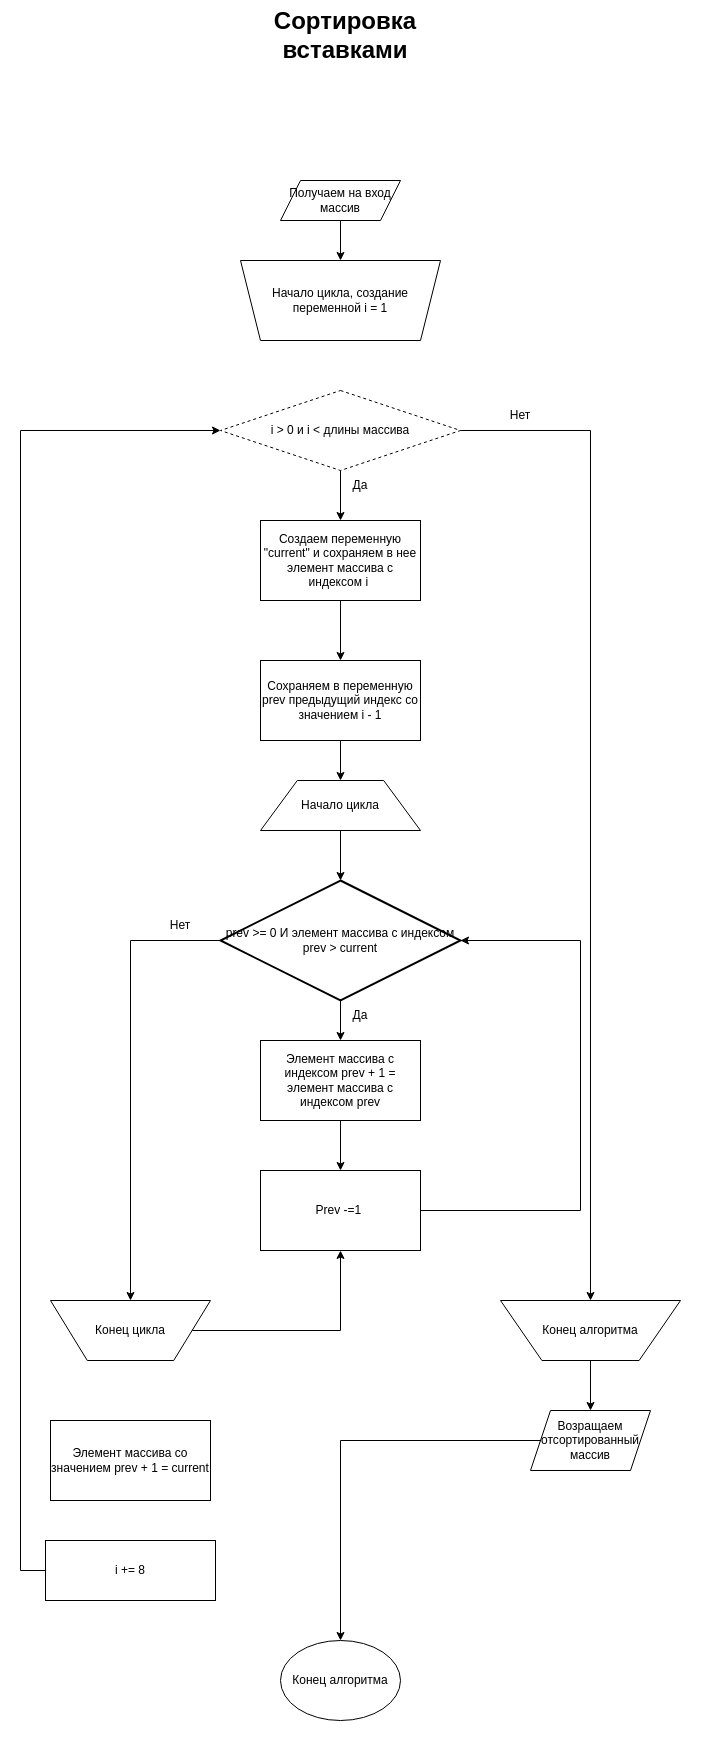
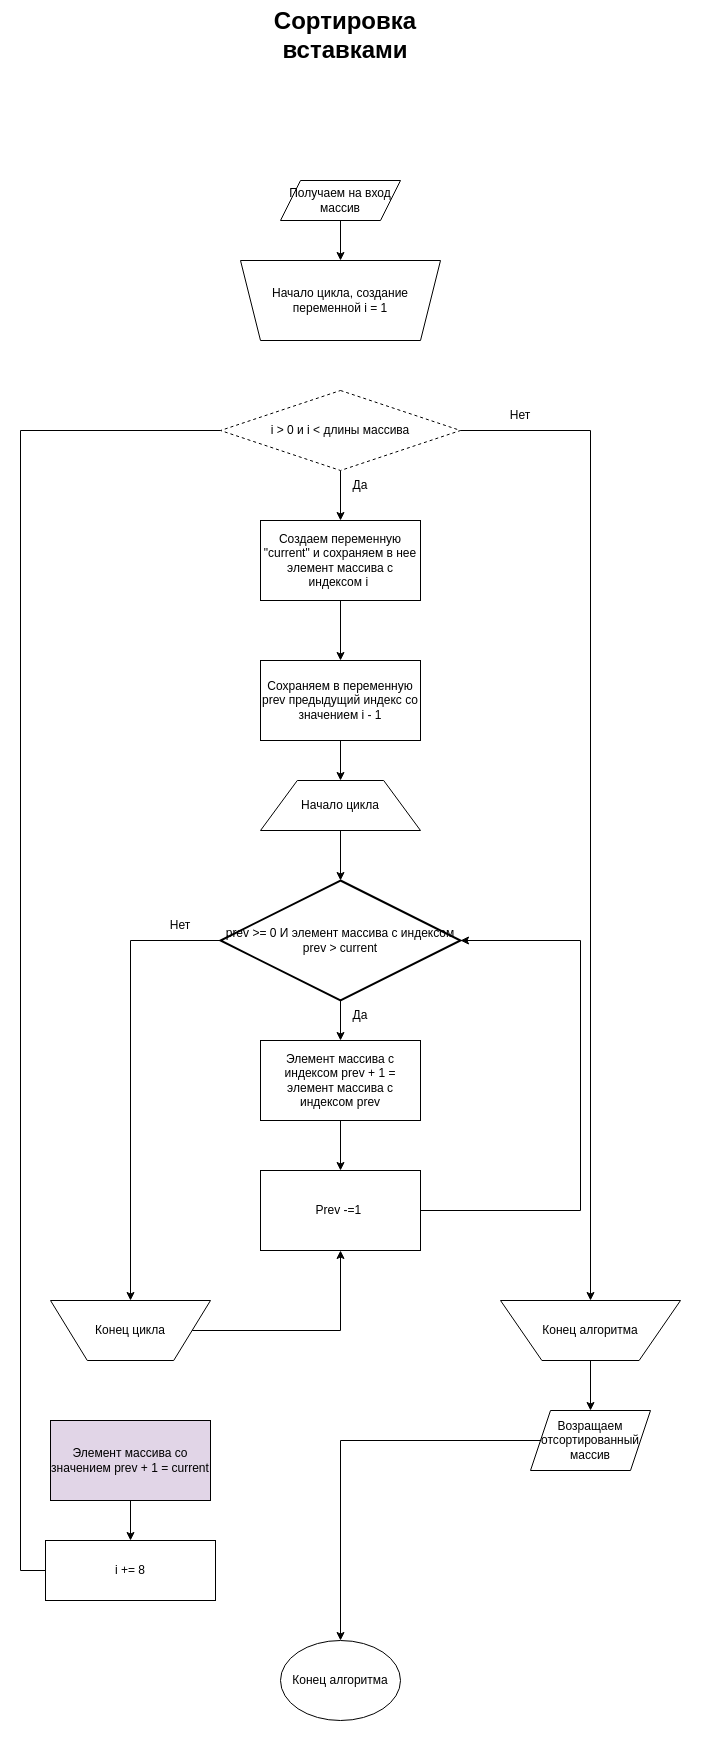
(212, 431) -> (215, 431)
(131, 1461) -> (131, 1461)
none -> (131, 1517)
